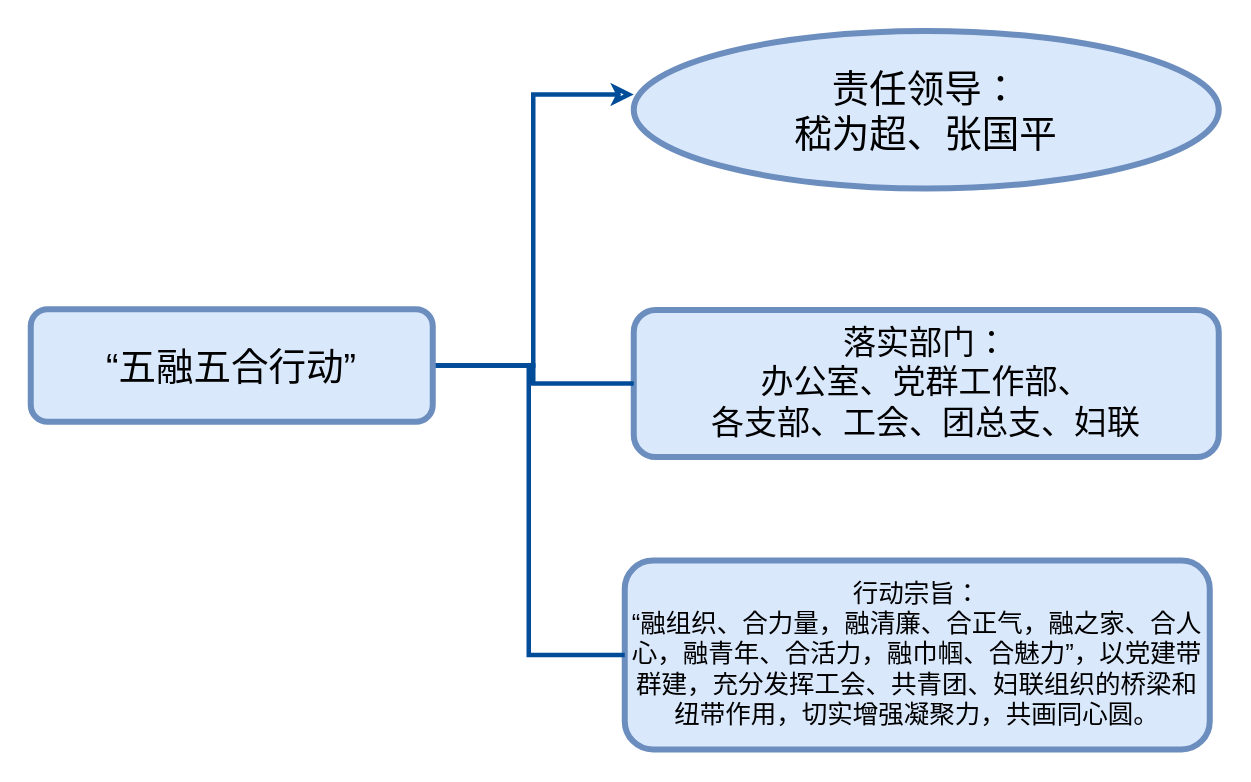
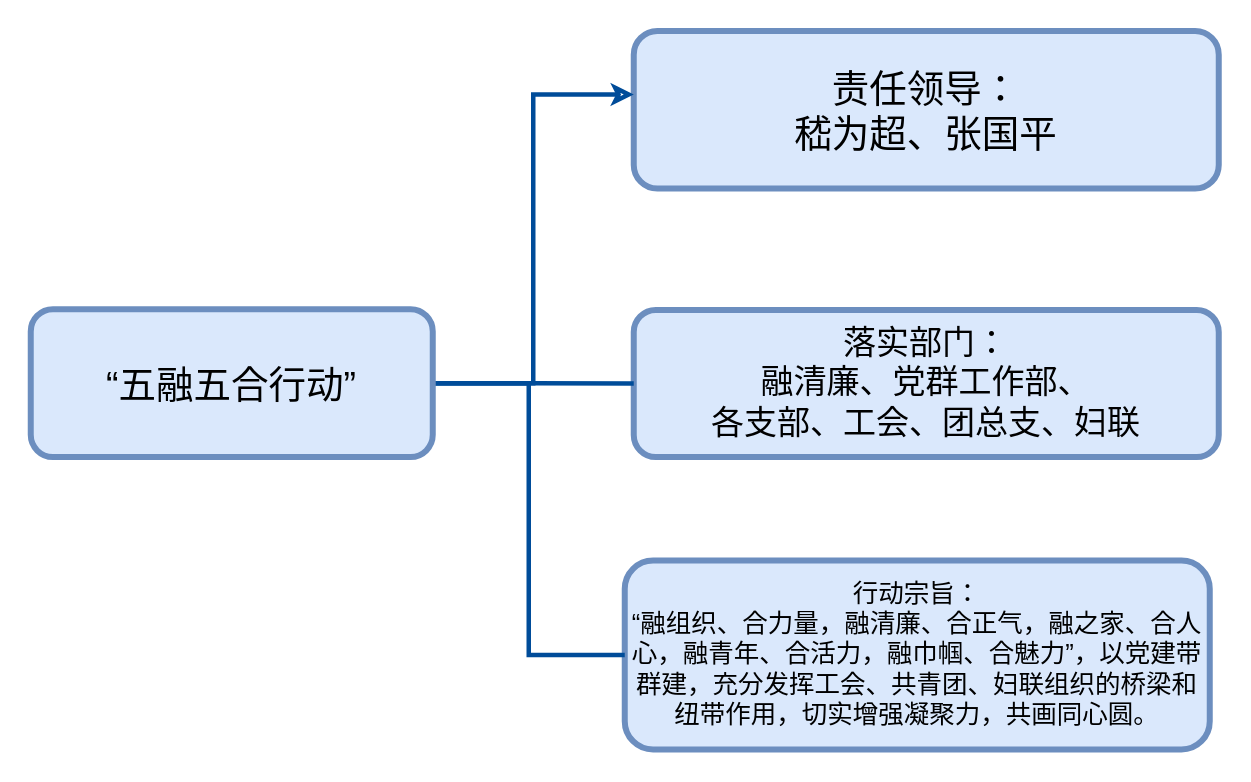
(926, 110) -> (926, 110)
(232, 365) -> (232, 383)
(926, 383) -> (926, 383)
